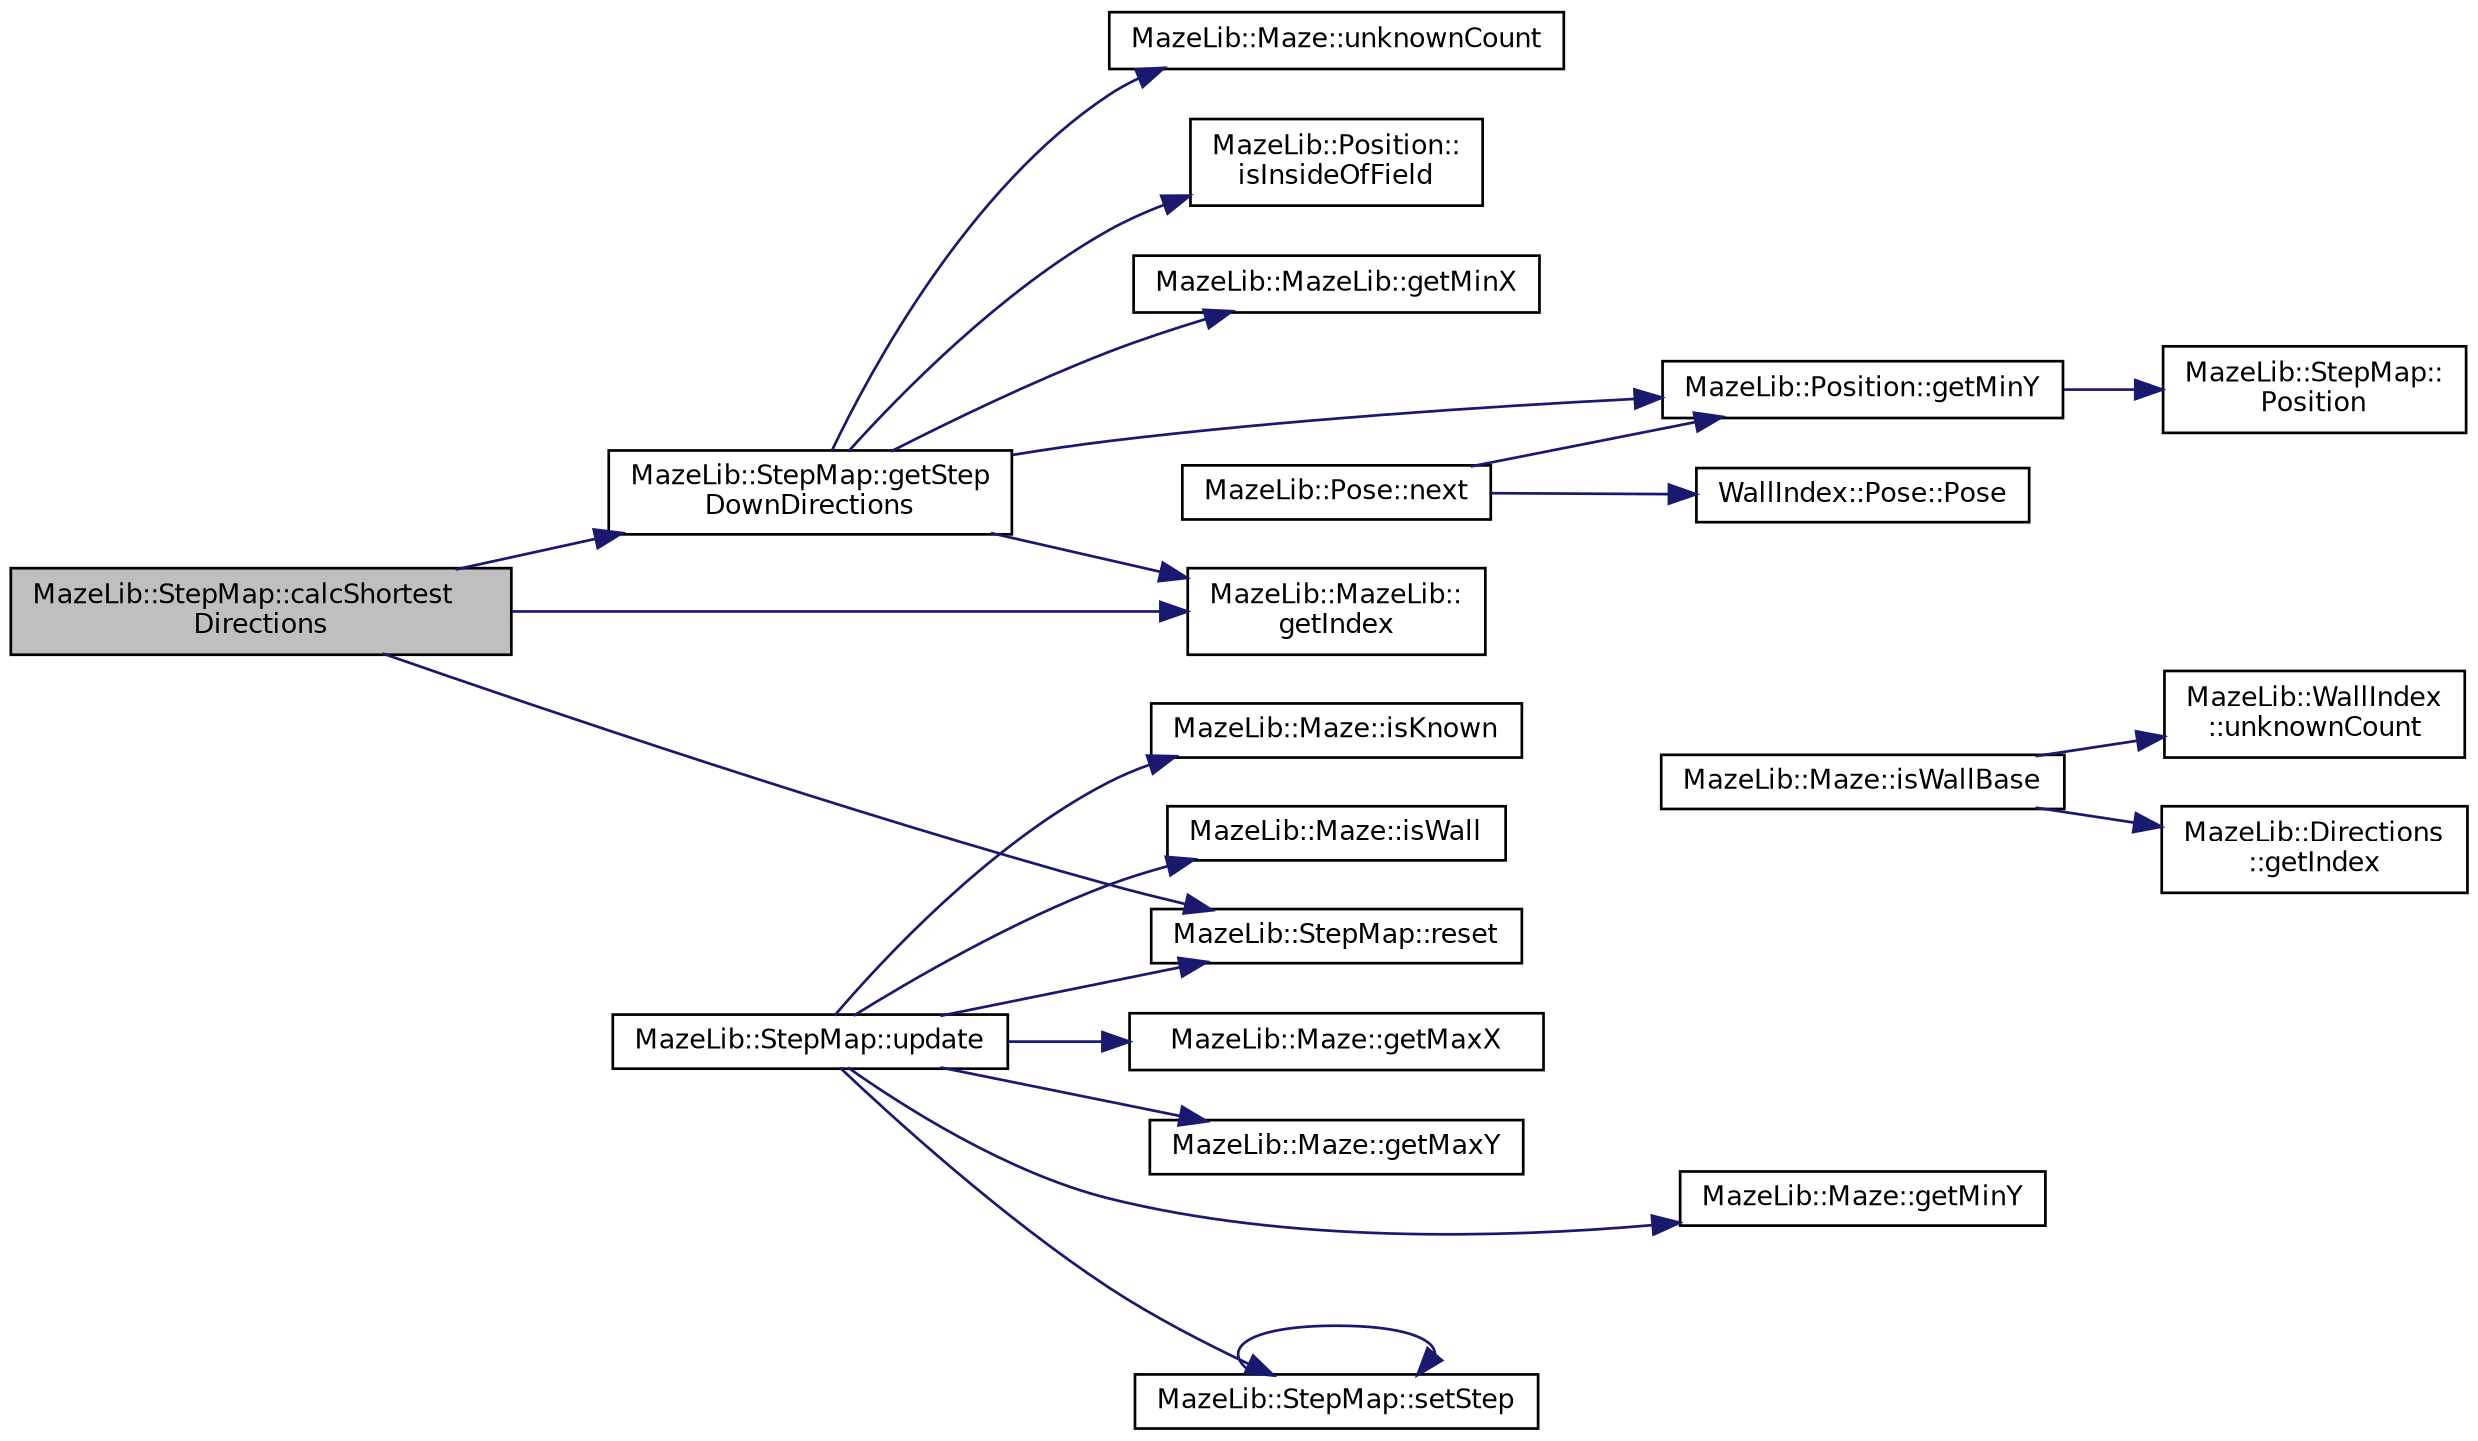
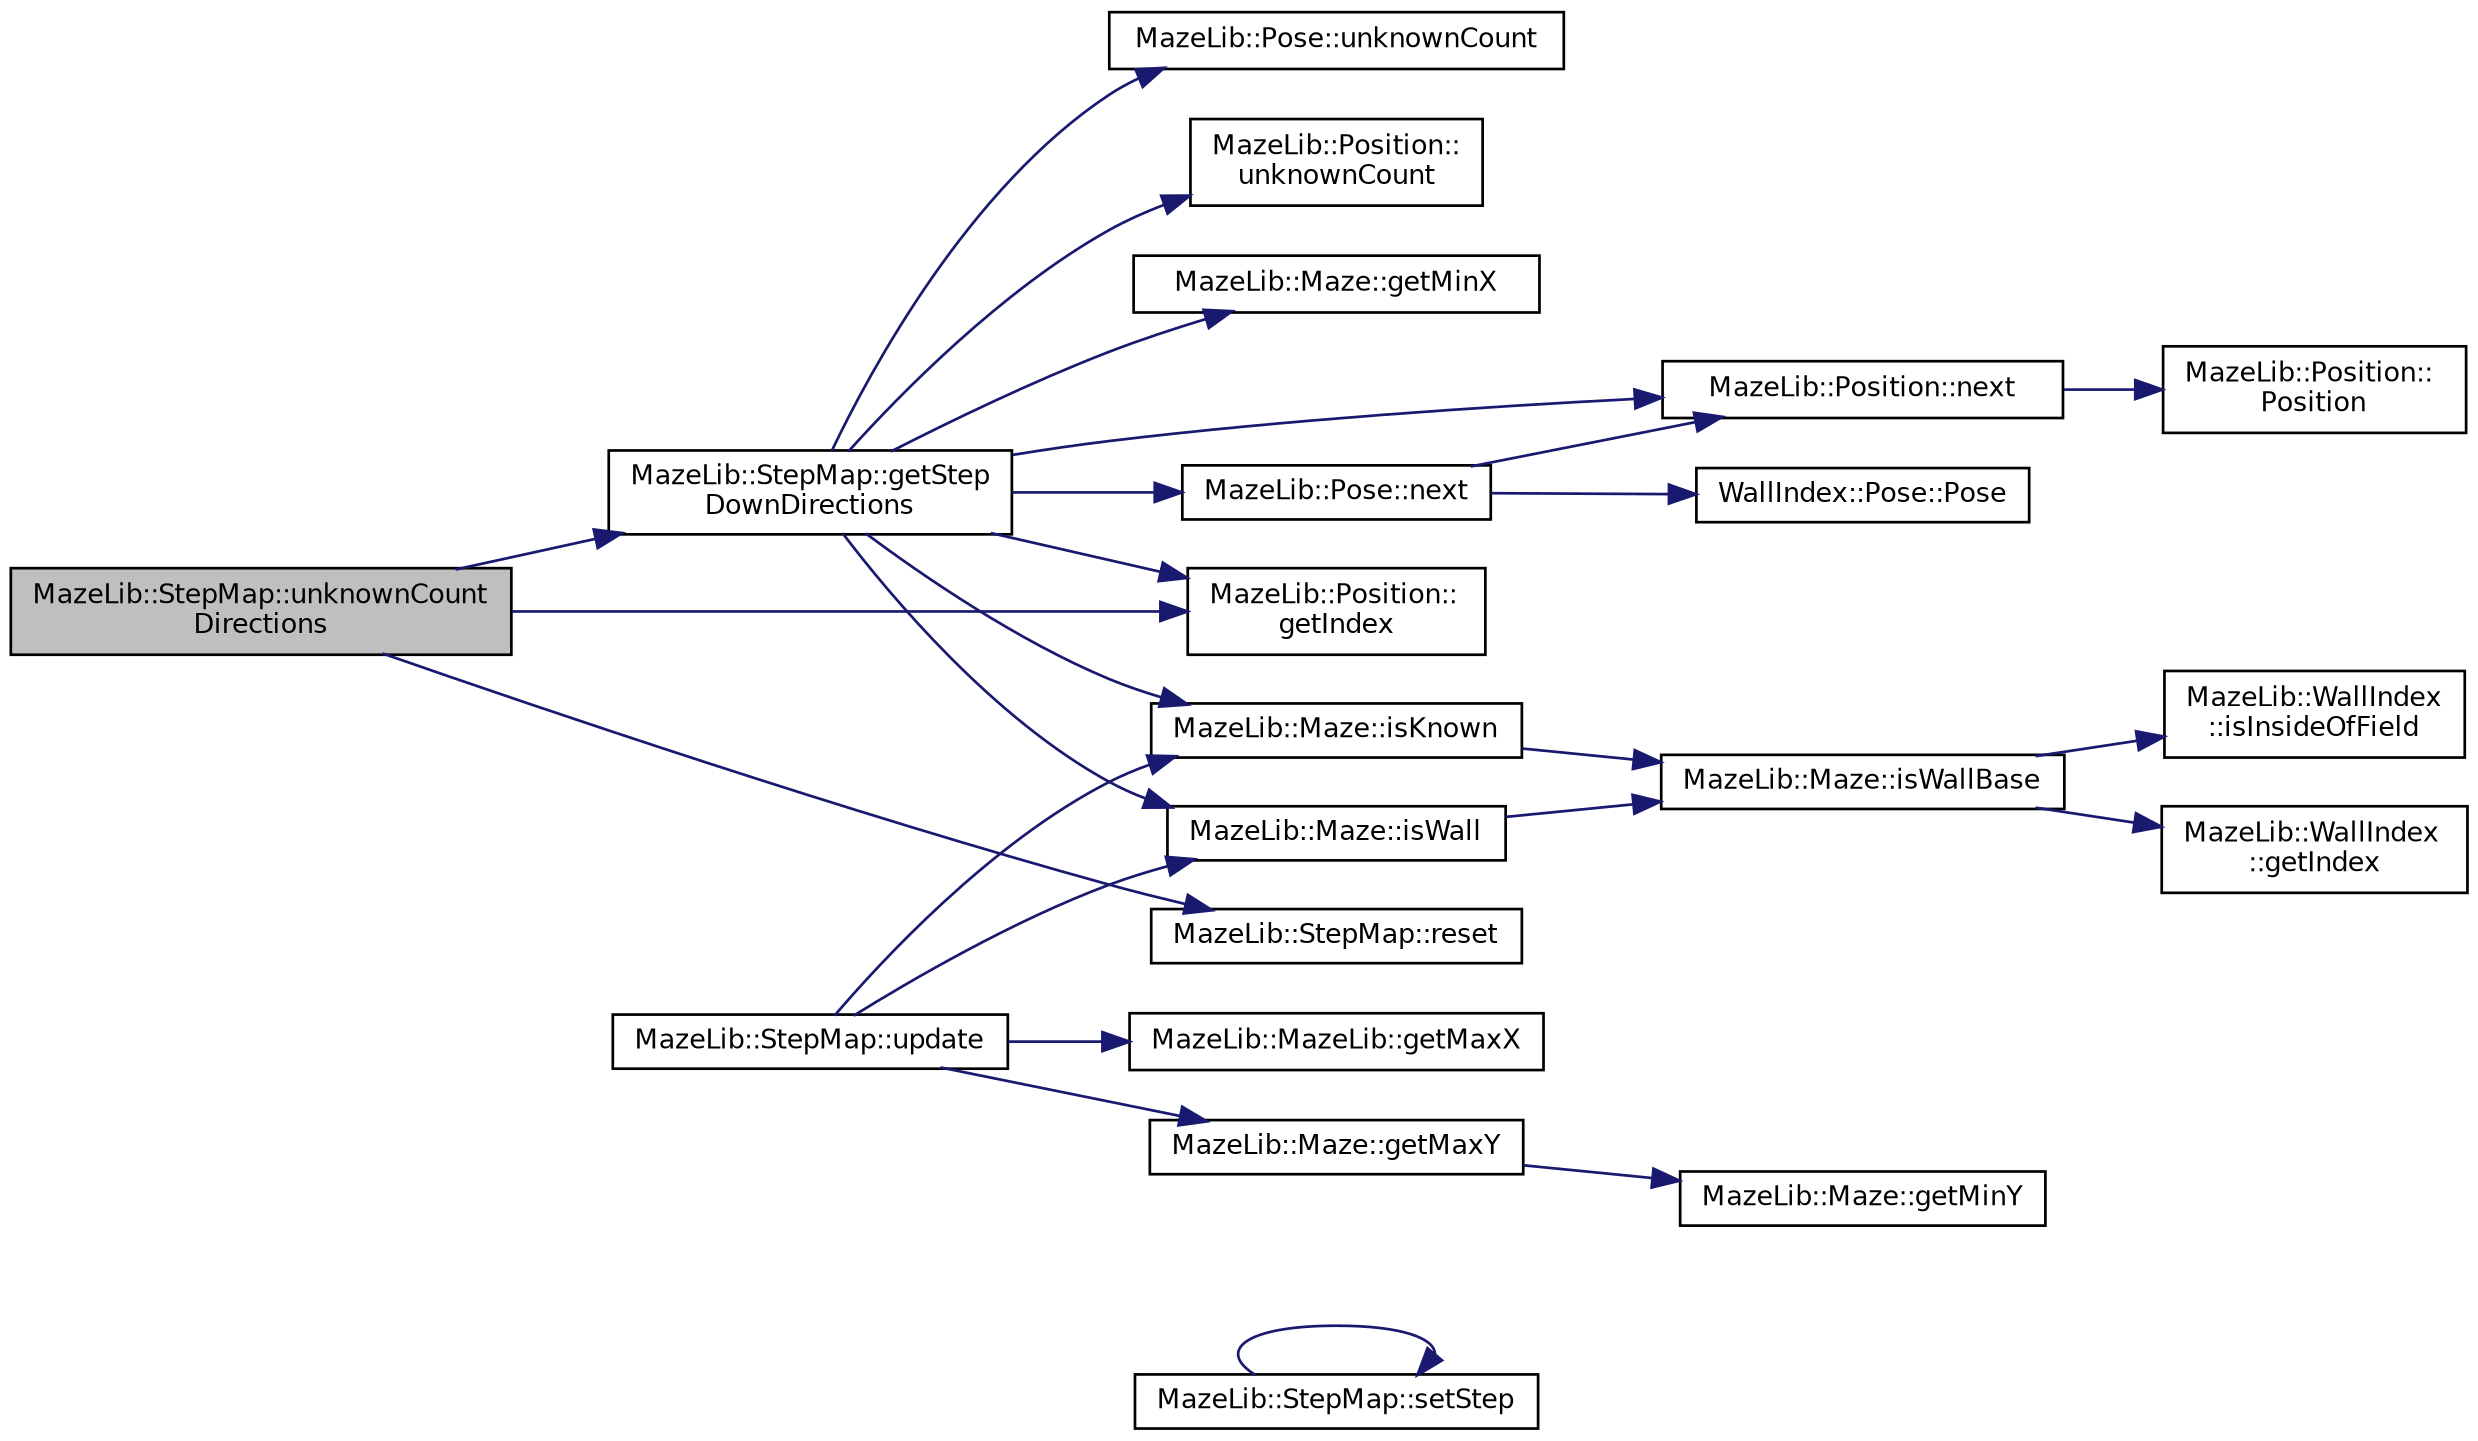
(1337, 41) -> (1337, 41)
(1337, 162) -> (1337, 162)
(1337, 284) -> (1337, 284)
(1863, 390) -> (1863, 390)
(2315, 390) -> (2315, 390)
none -> (1083, 492)
(261, 611) -> (261, 611)
(1337, 611) -> (1337, 611)
none -> (1014, 632)
none -> (978, 684)
(2315, 714) -> (2315, 714)
none -> (1578, 754)
none -> (1569, 811)
(2315, 850) -> (2315, 850)
(1060, 992) -> none
(1337, 1042) -> (1337, 1042)
(1233, 1221) -> (1588, 1172)
(1032, 1233) -> none
